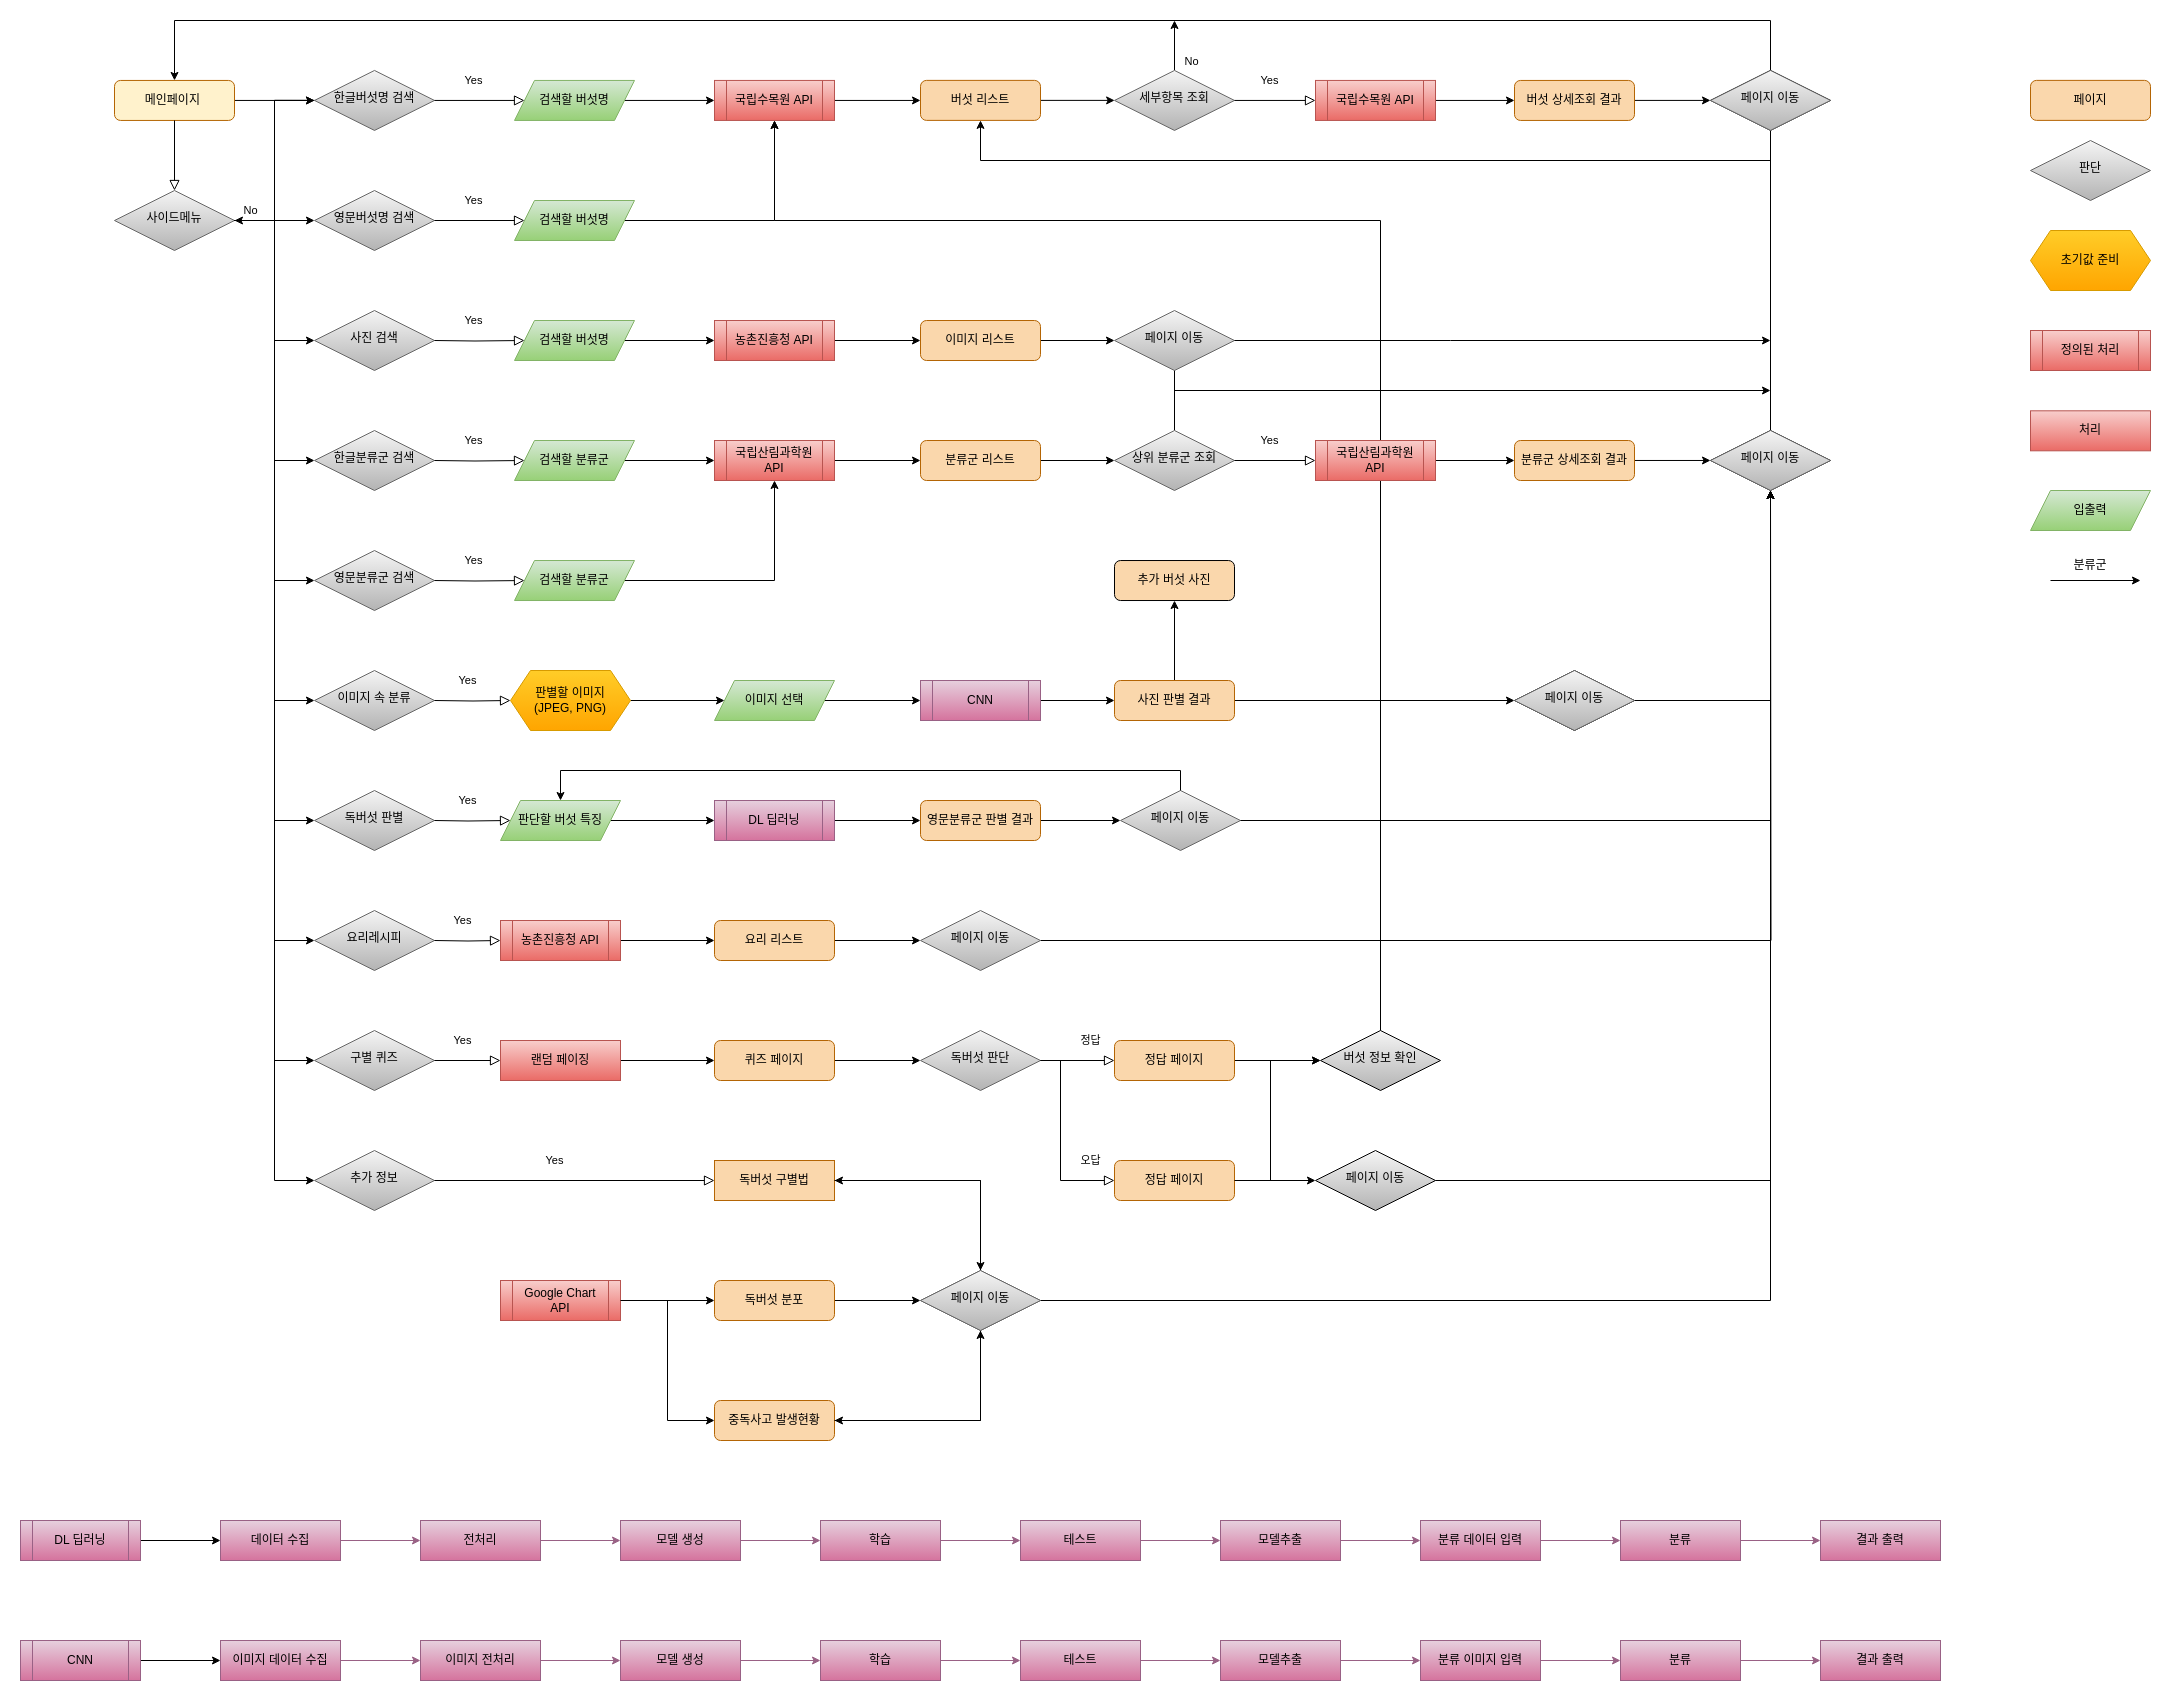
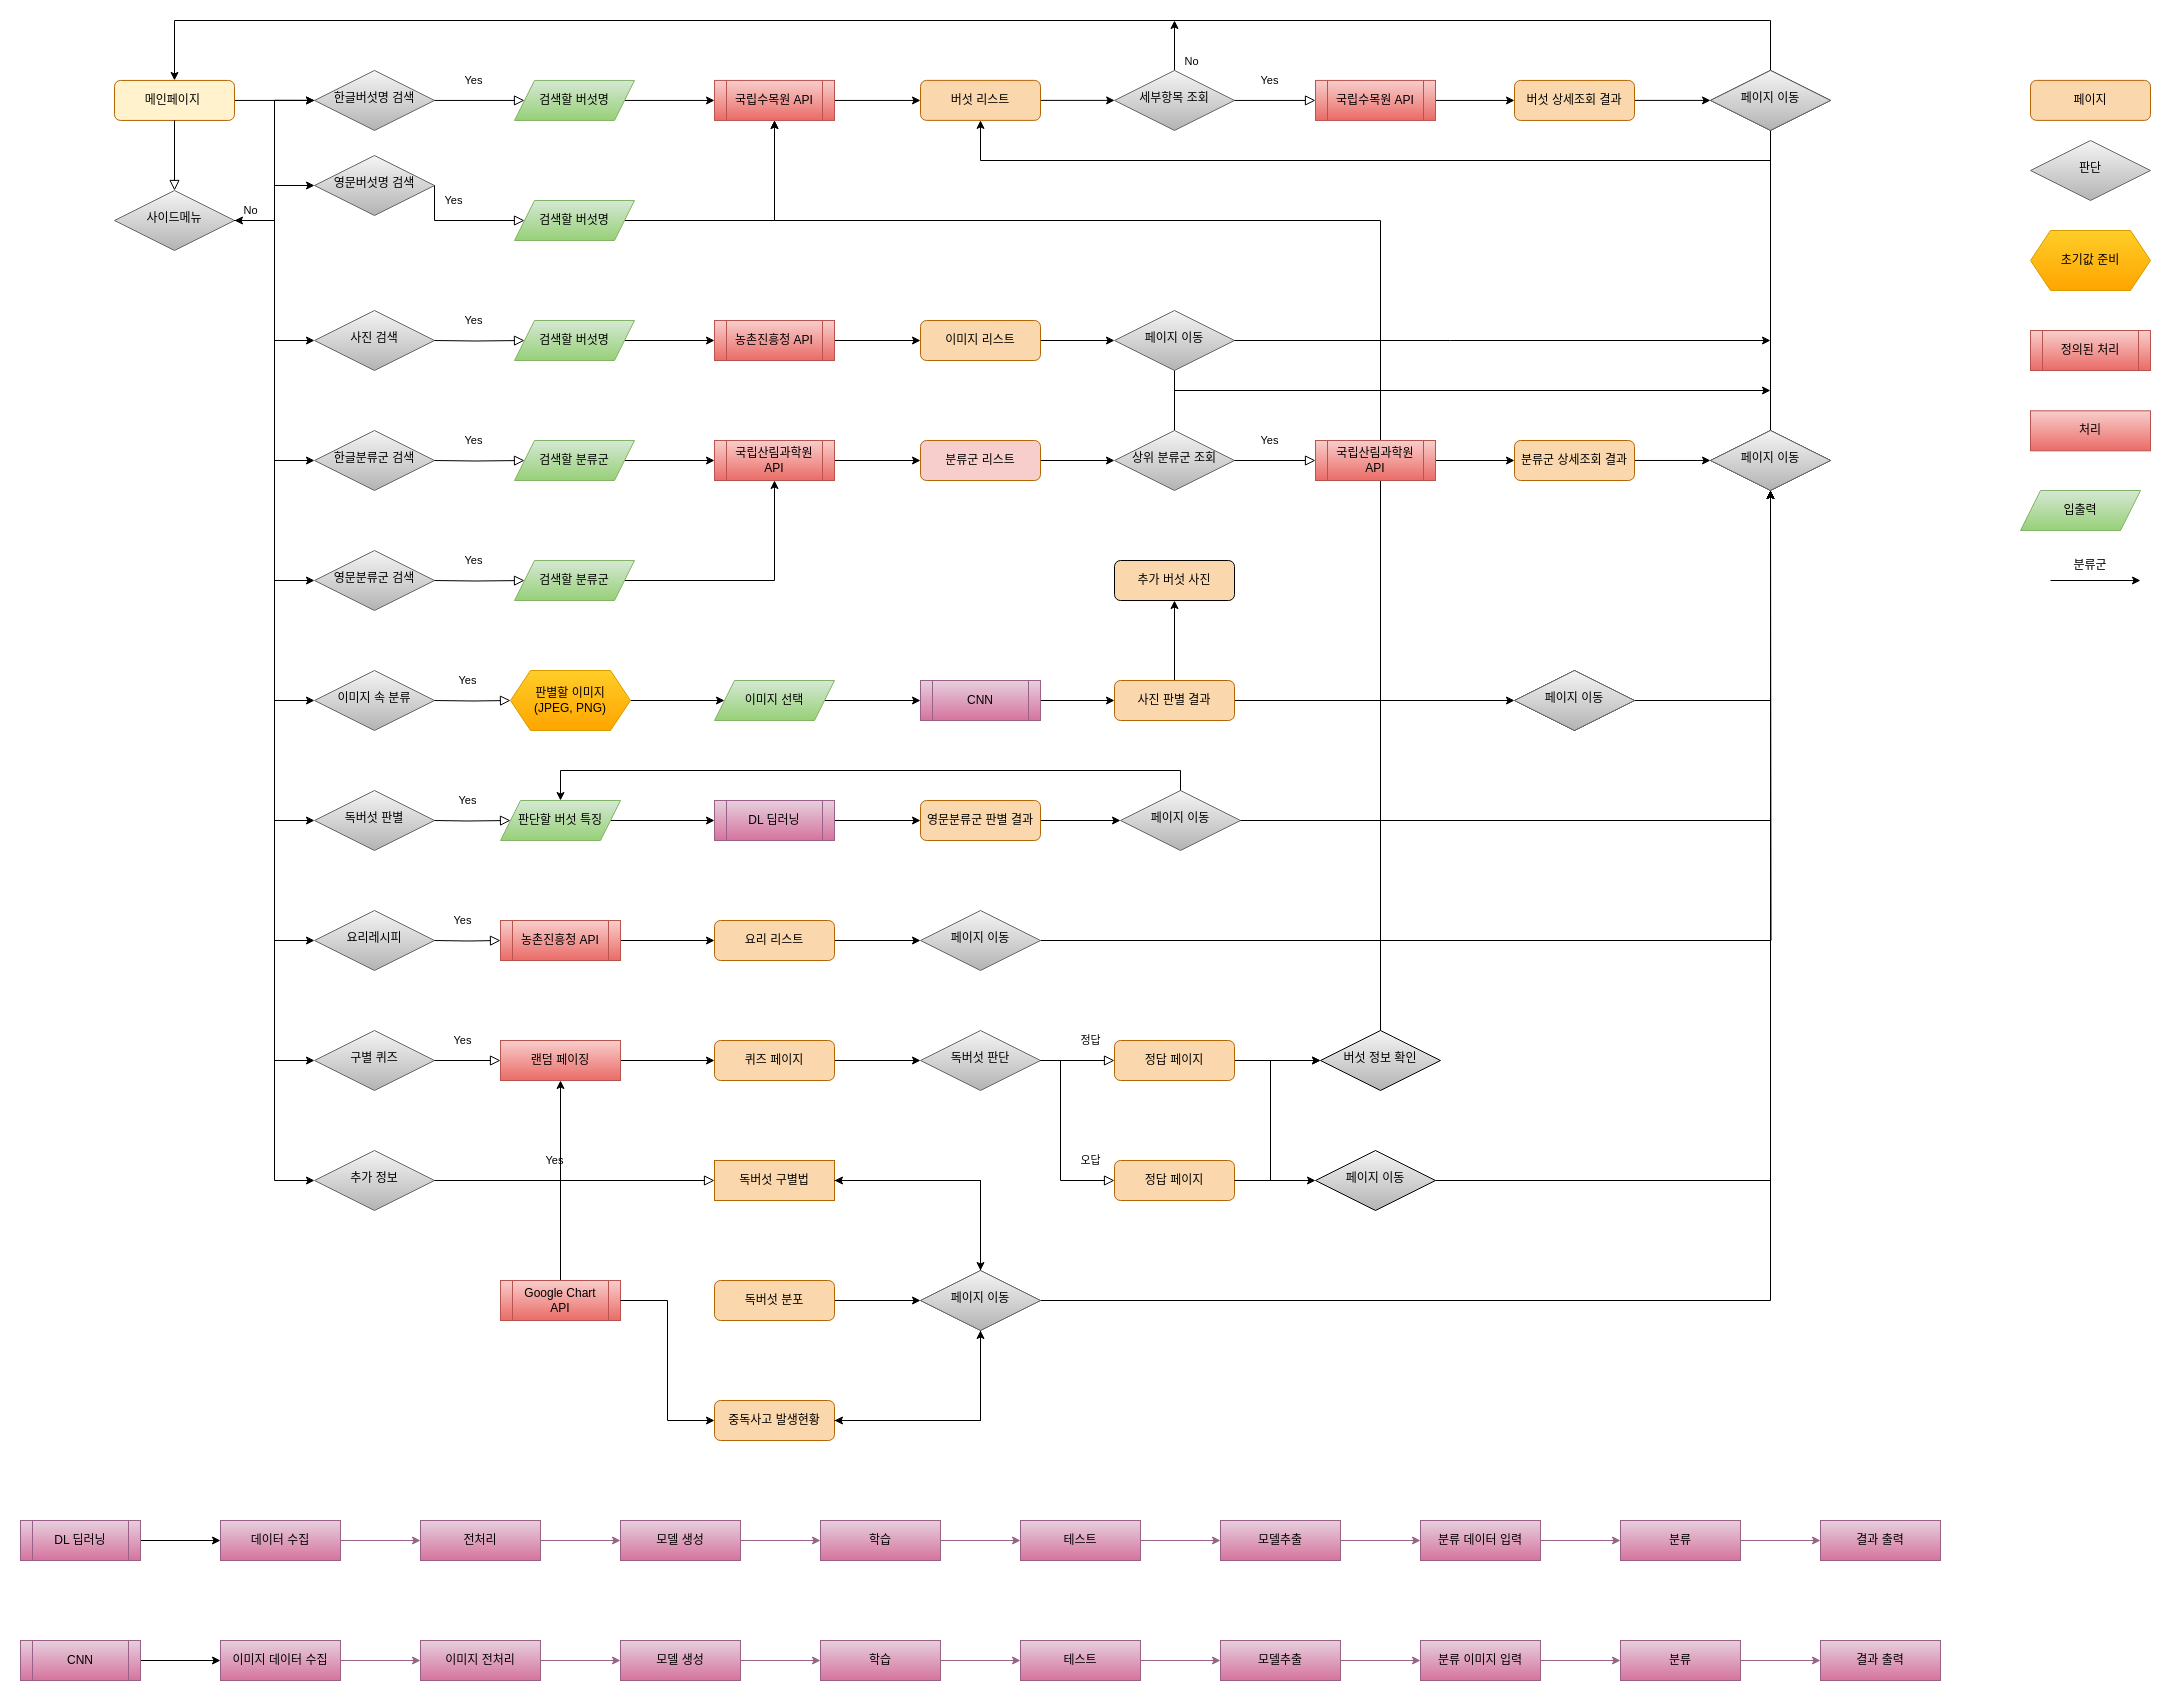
(375, 221) -> (375, 186)
(981, 461) -> (981, 461)
(2091, 511) -> (2081, 511)
(688, 1301) -> (561, 1184)
